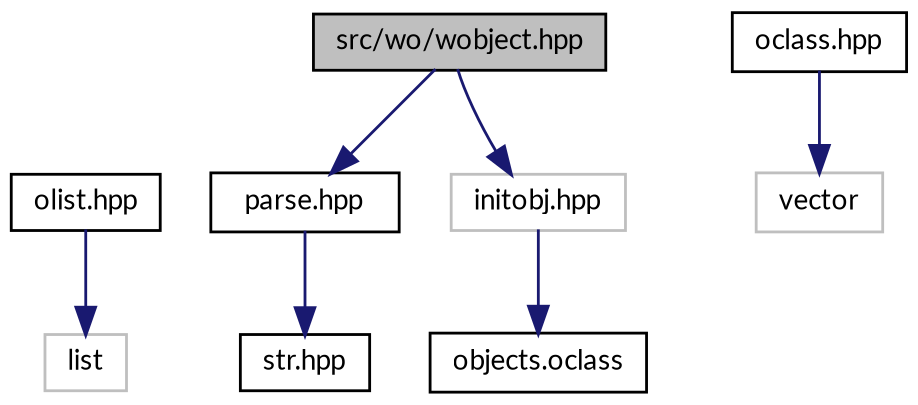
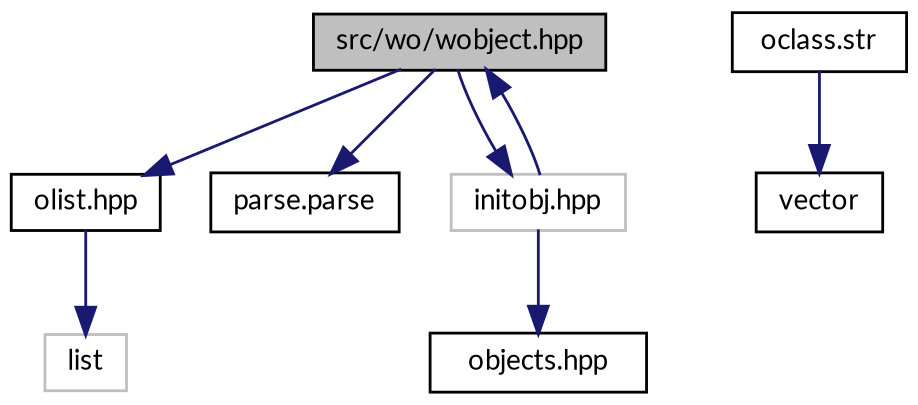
(819, 42) -> (819, 42)
none -> (286, 117)
none -> (523, 133)
(305, 202) -> (305, 202)
(819, 202) -> (819, 202)
(305, 363) -> none
(538, 363) -> (538, 363)
